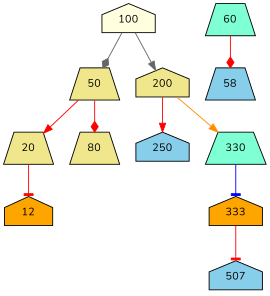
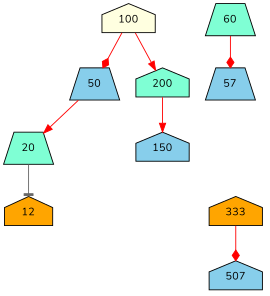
(115, 46) -> (115, 46)
(143, 48) -> (143, 48)
(95, 84) -> (95, 84)
(163, 84) -> (163, 84)
(230, 84) -> (230, 84)
(29, 148) -> (29, 148)
(95, 148) -> none
(163, 148) -> (163, 148)
(236, 148) -> none
(29, 178) -> (29, 178)
(236, 241) -> (236, 241)
